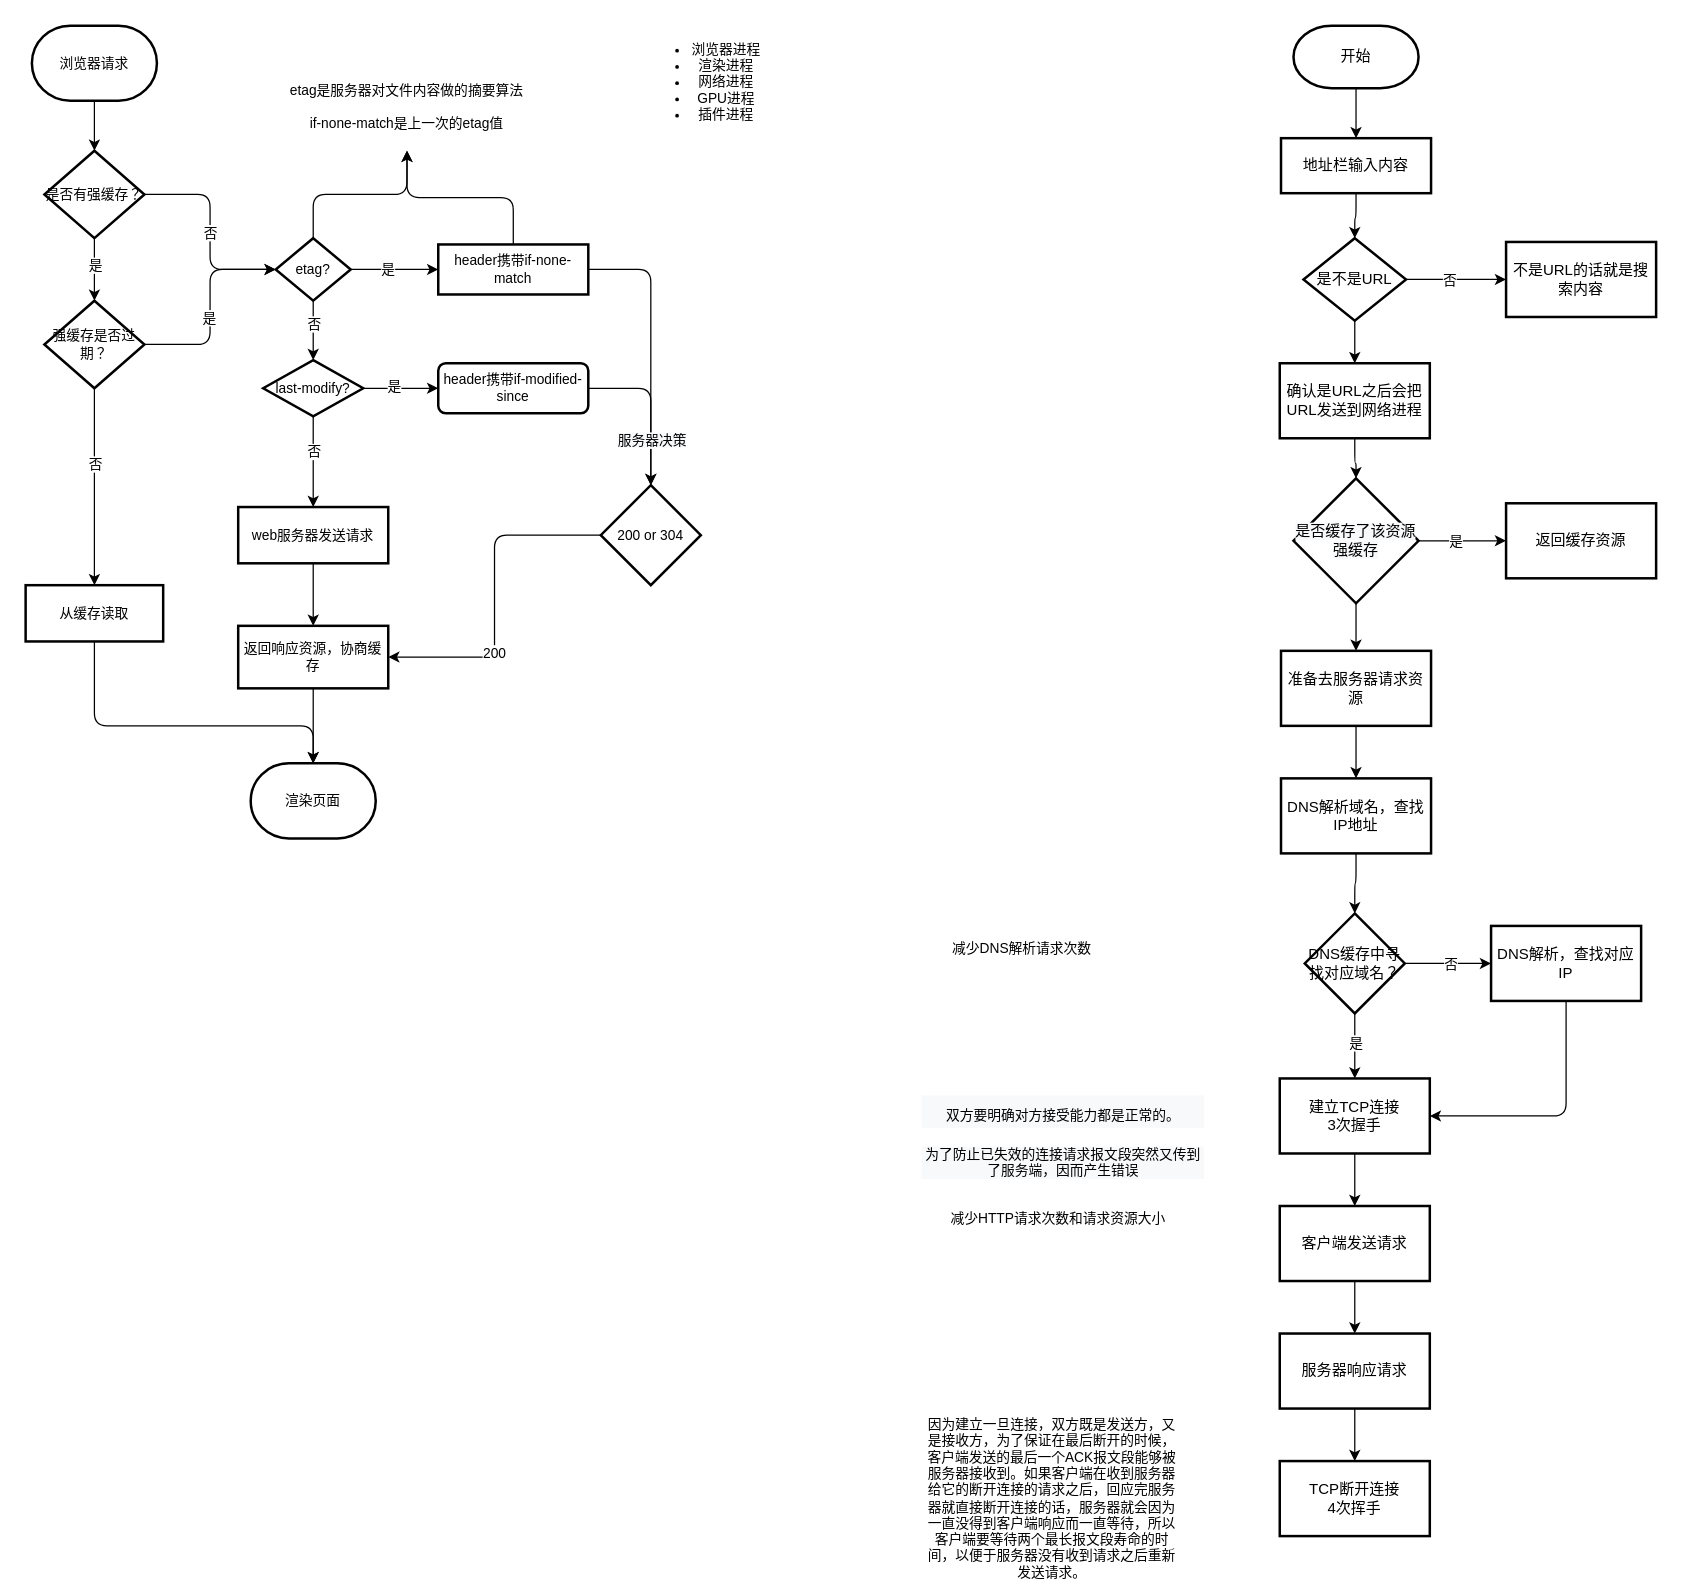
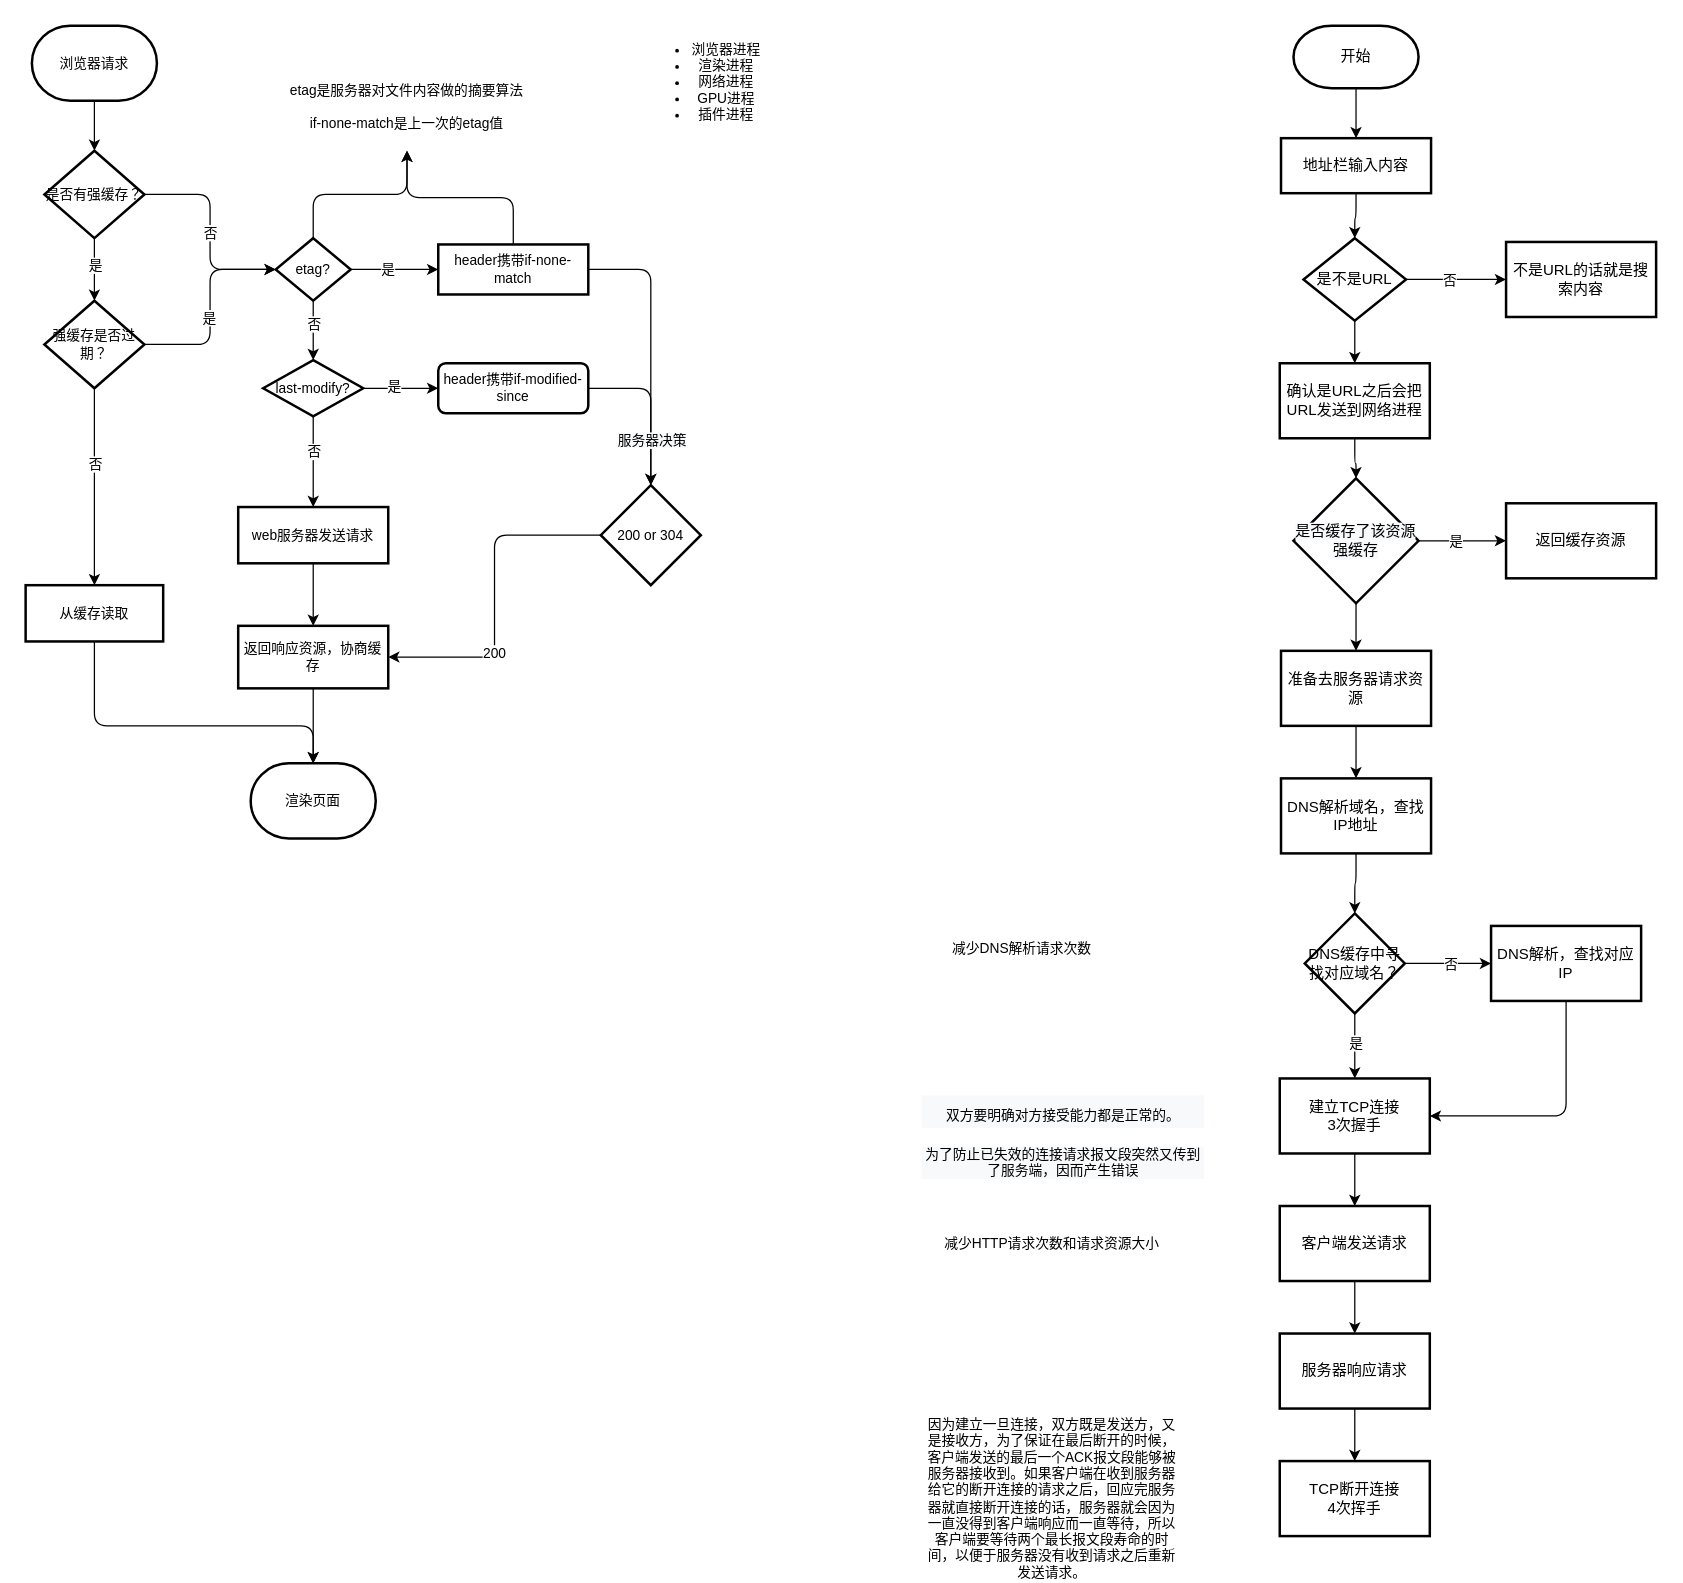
(1058, 1218) -> (1052, 1243)
